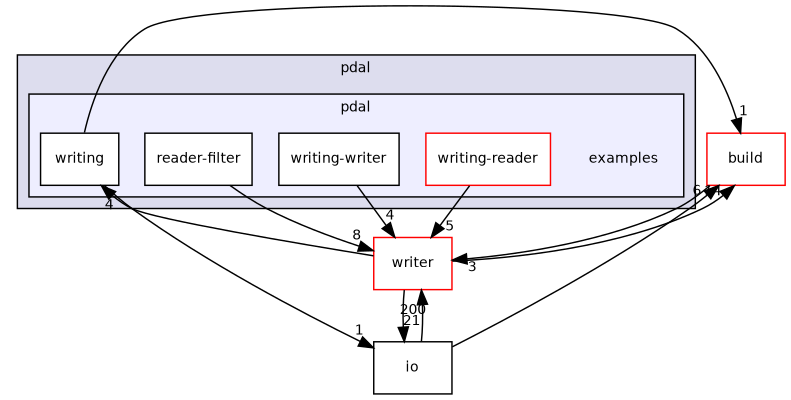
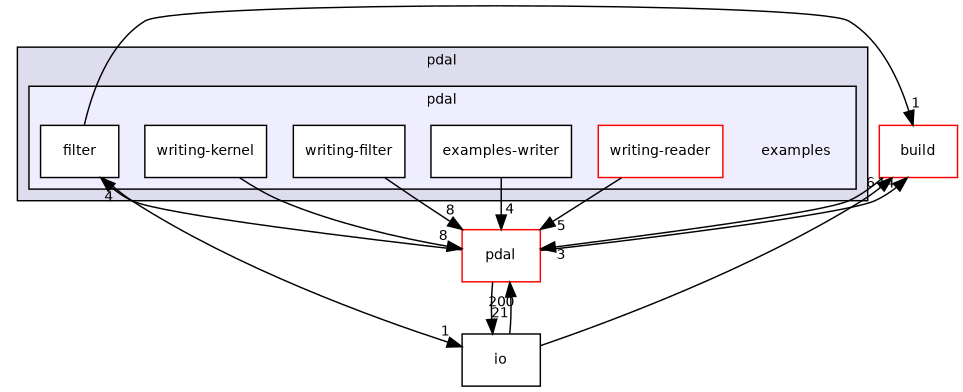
none -> (206, 151)
(80, 159) -> (80, 151)
(198, 159) -> (349, 151)
(339, 159) -> (501, 151)
(413, 264) -> (501, 256)
